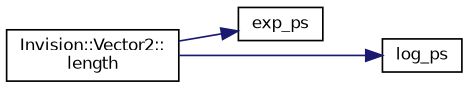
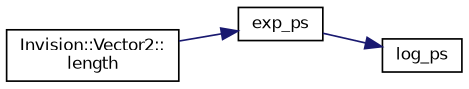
(272, 55) -> (344, 38)
